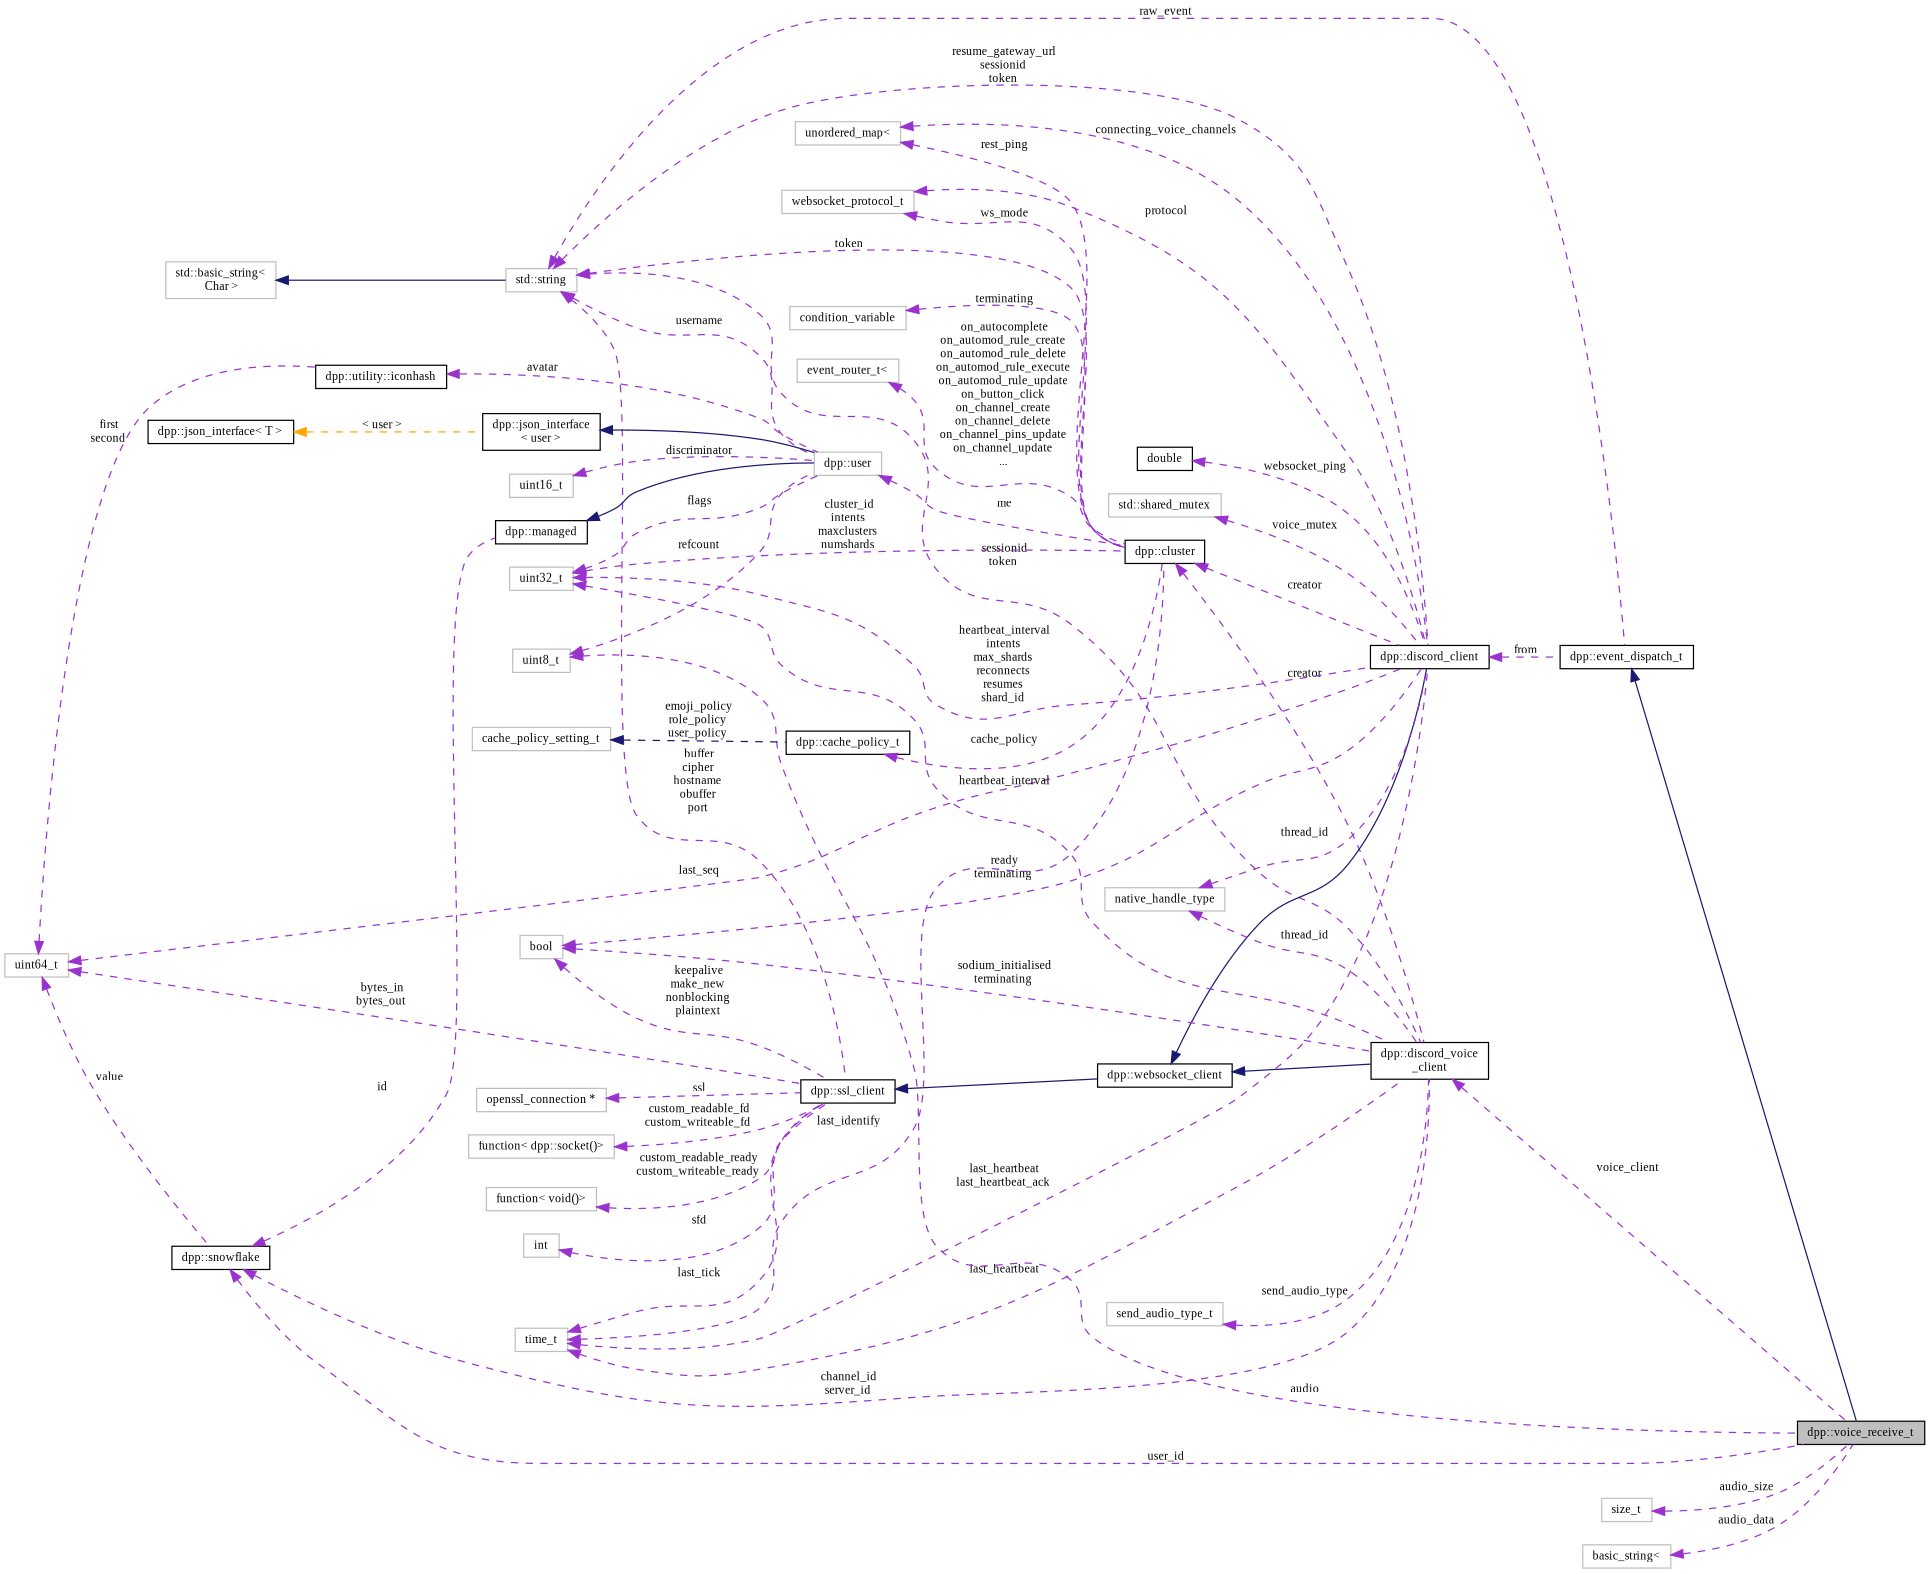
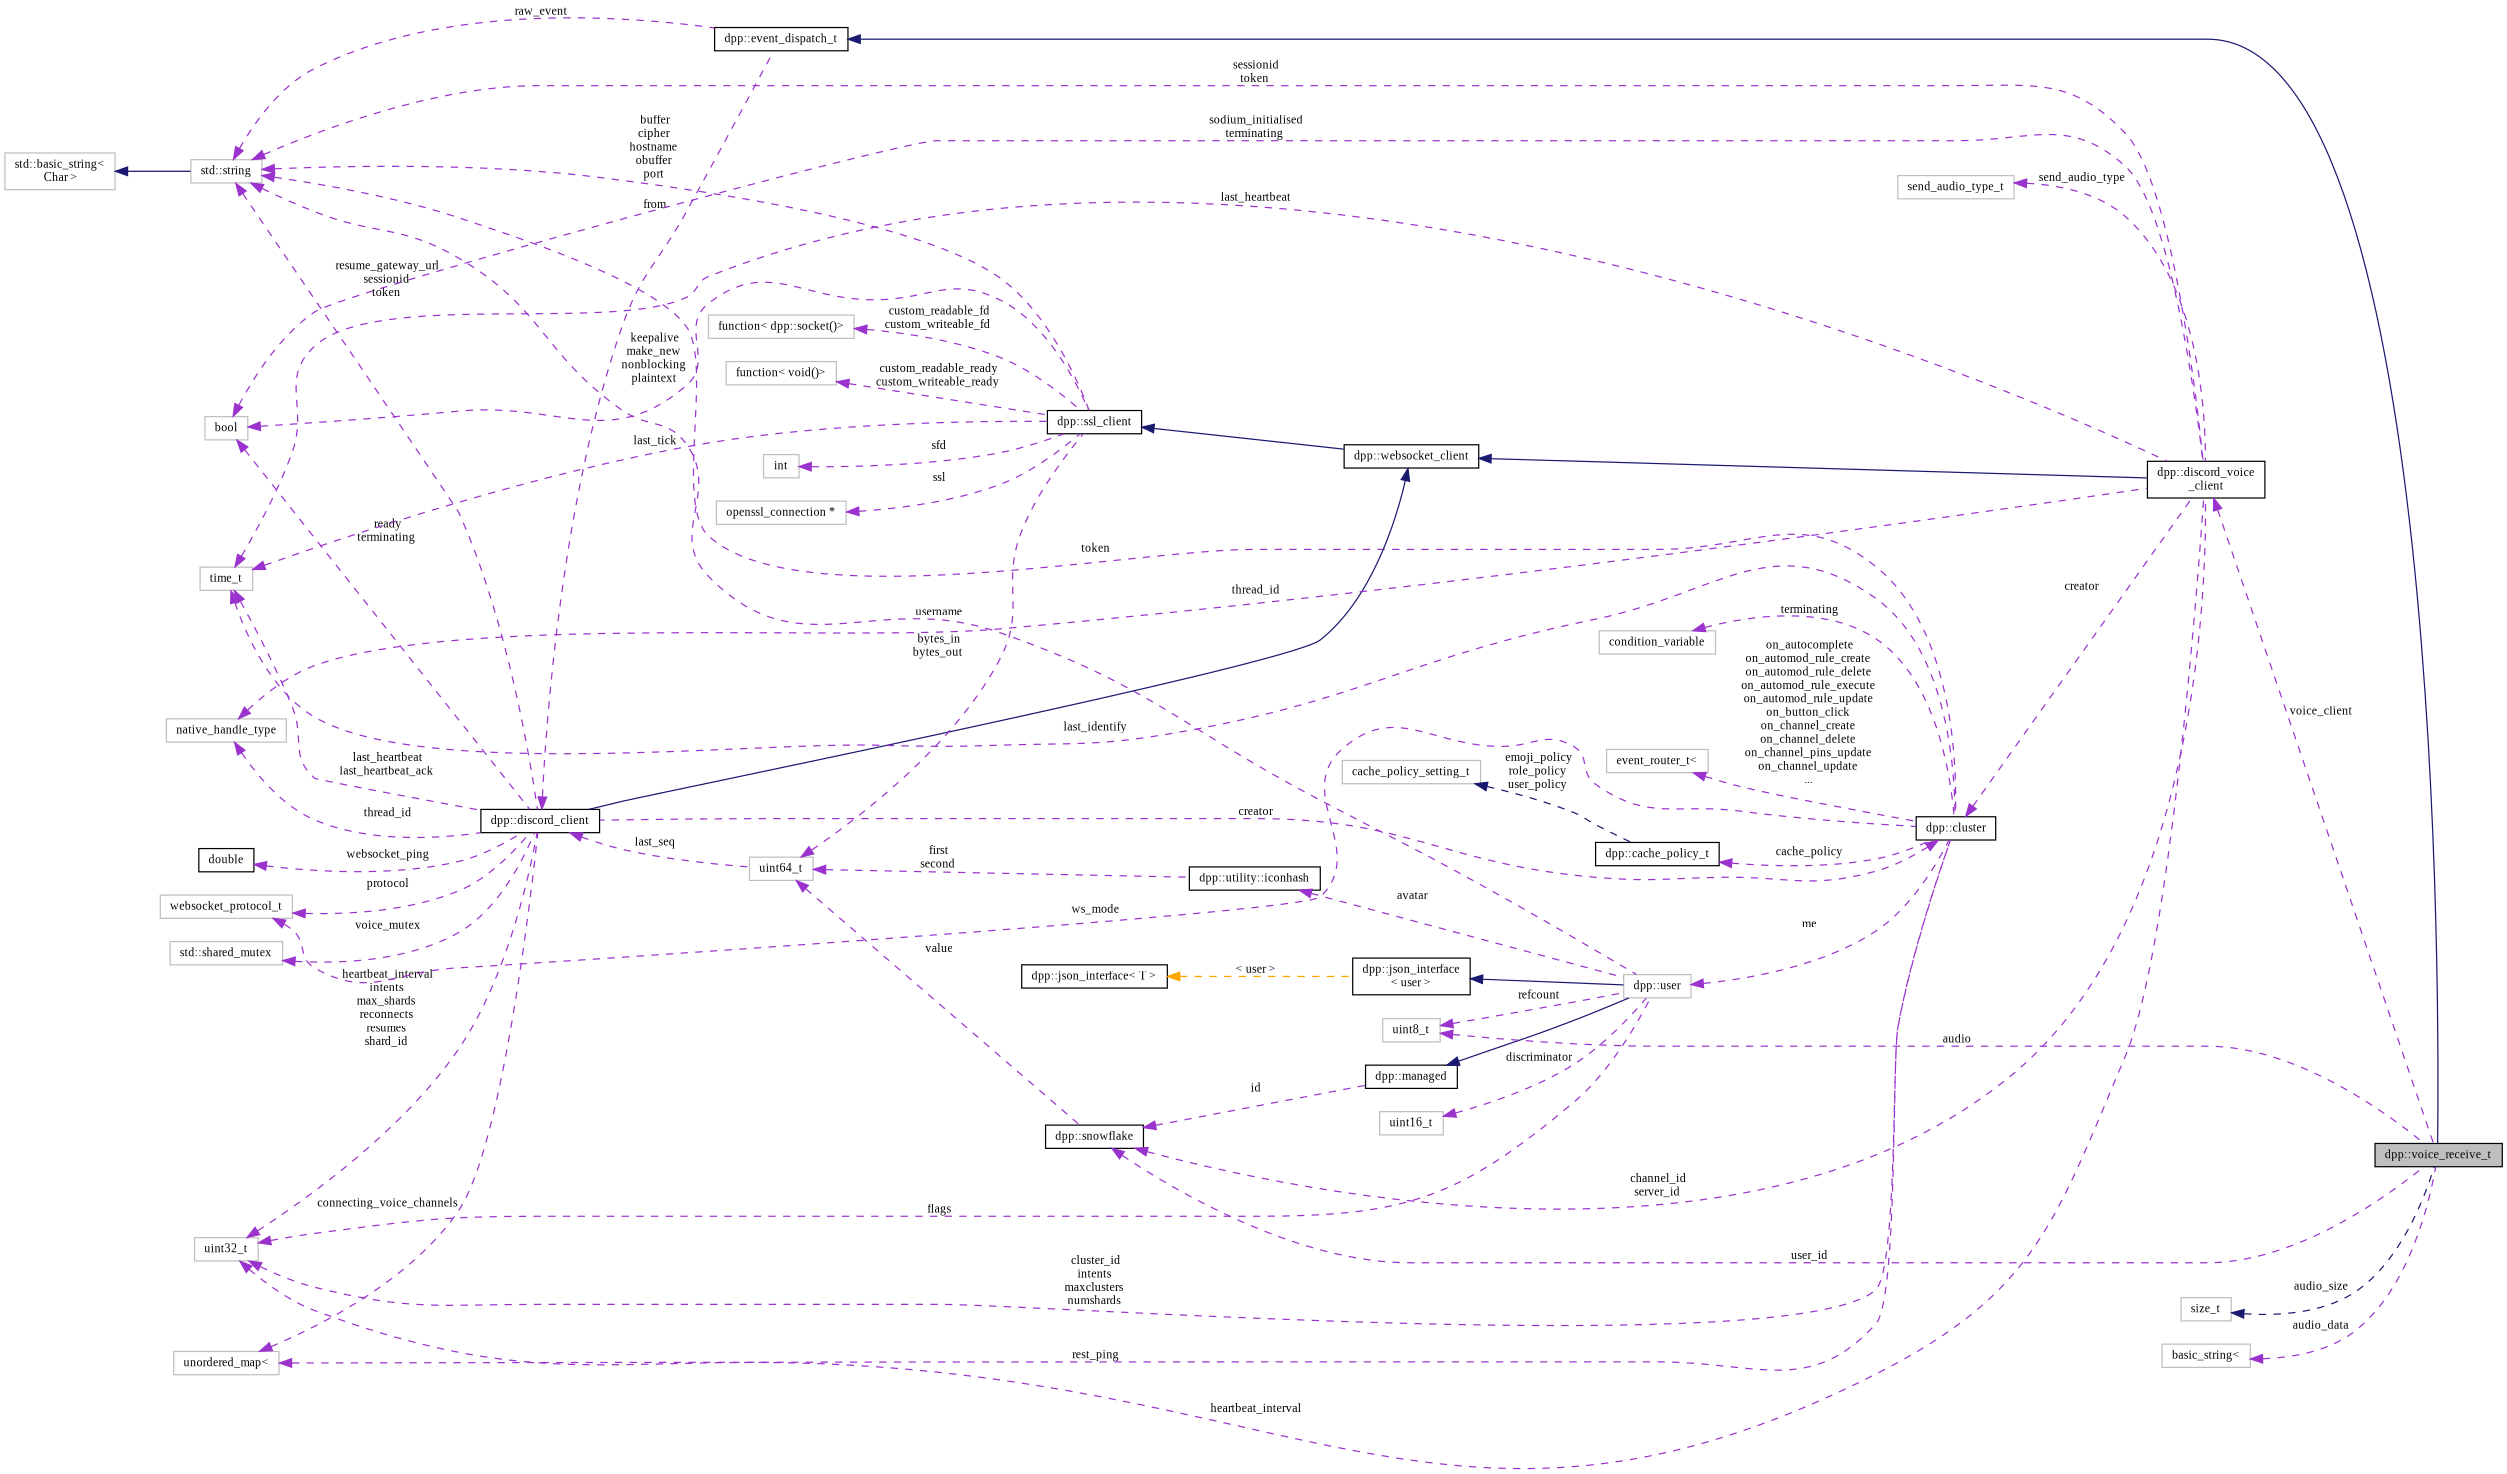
(755, 878) -> (664, 857)
(1764, 1498) -> (2369, 1281)
